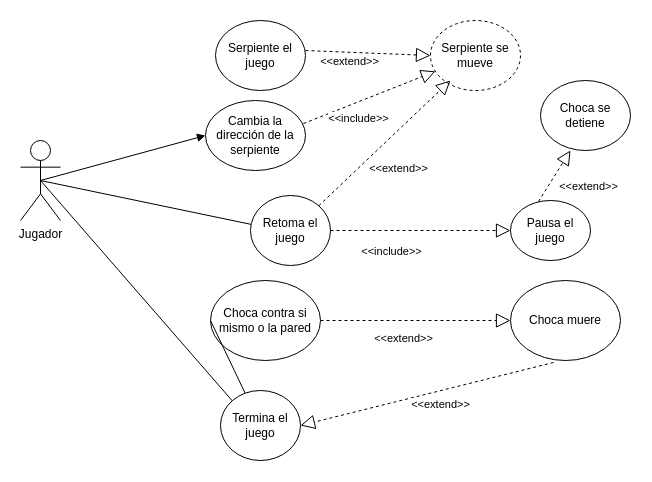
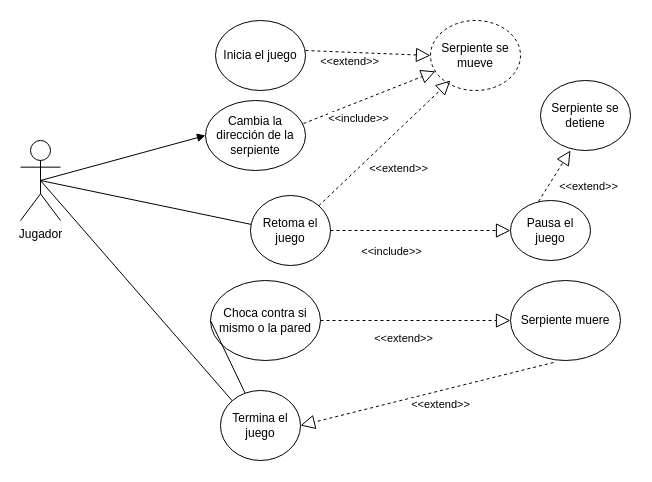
(261, 56) -> (261, 56)
(586, 116) -> (586, 116)
(566, 321) -> (566, 321)
